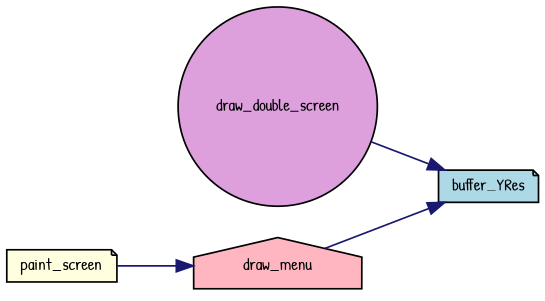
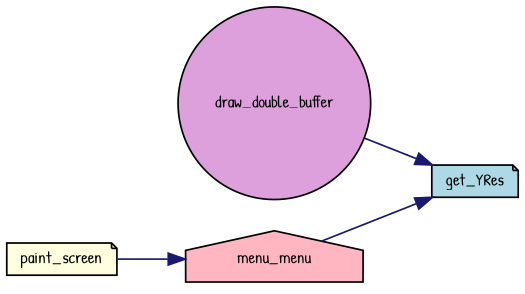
(278, 107) -> (274, 103)
(489, 186) -> (475, 181)
(278, 266) -> (274, 259)
